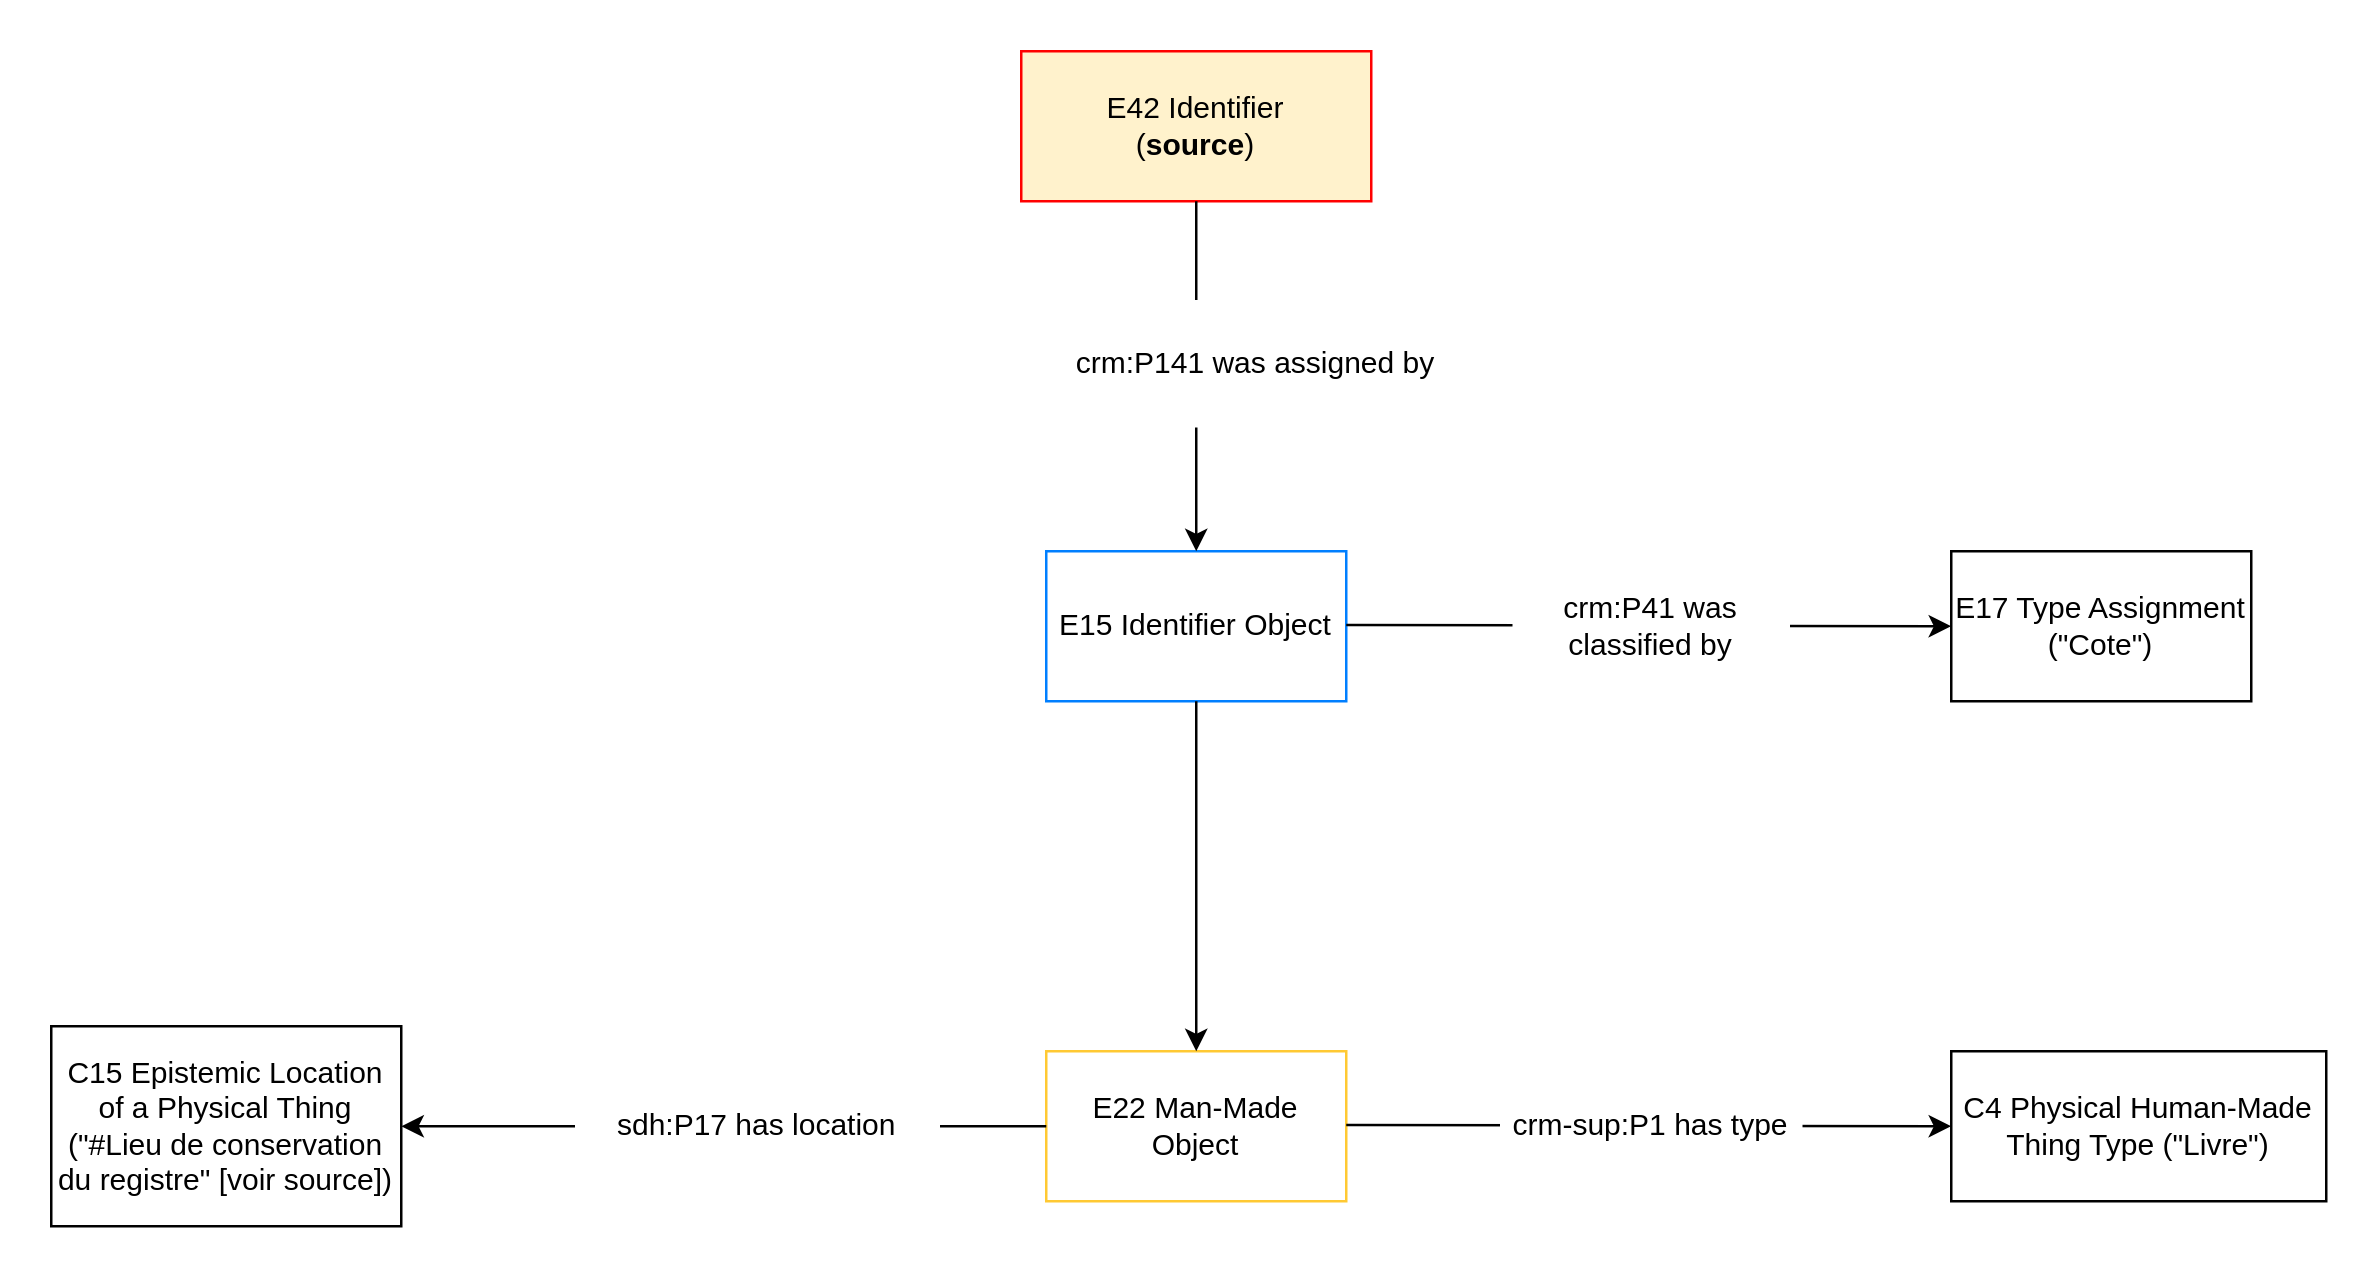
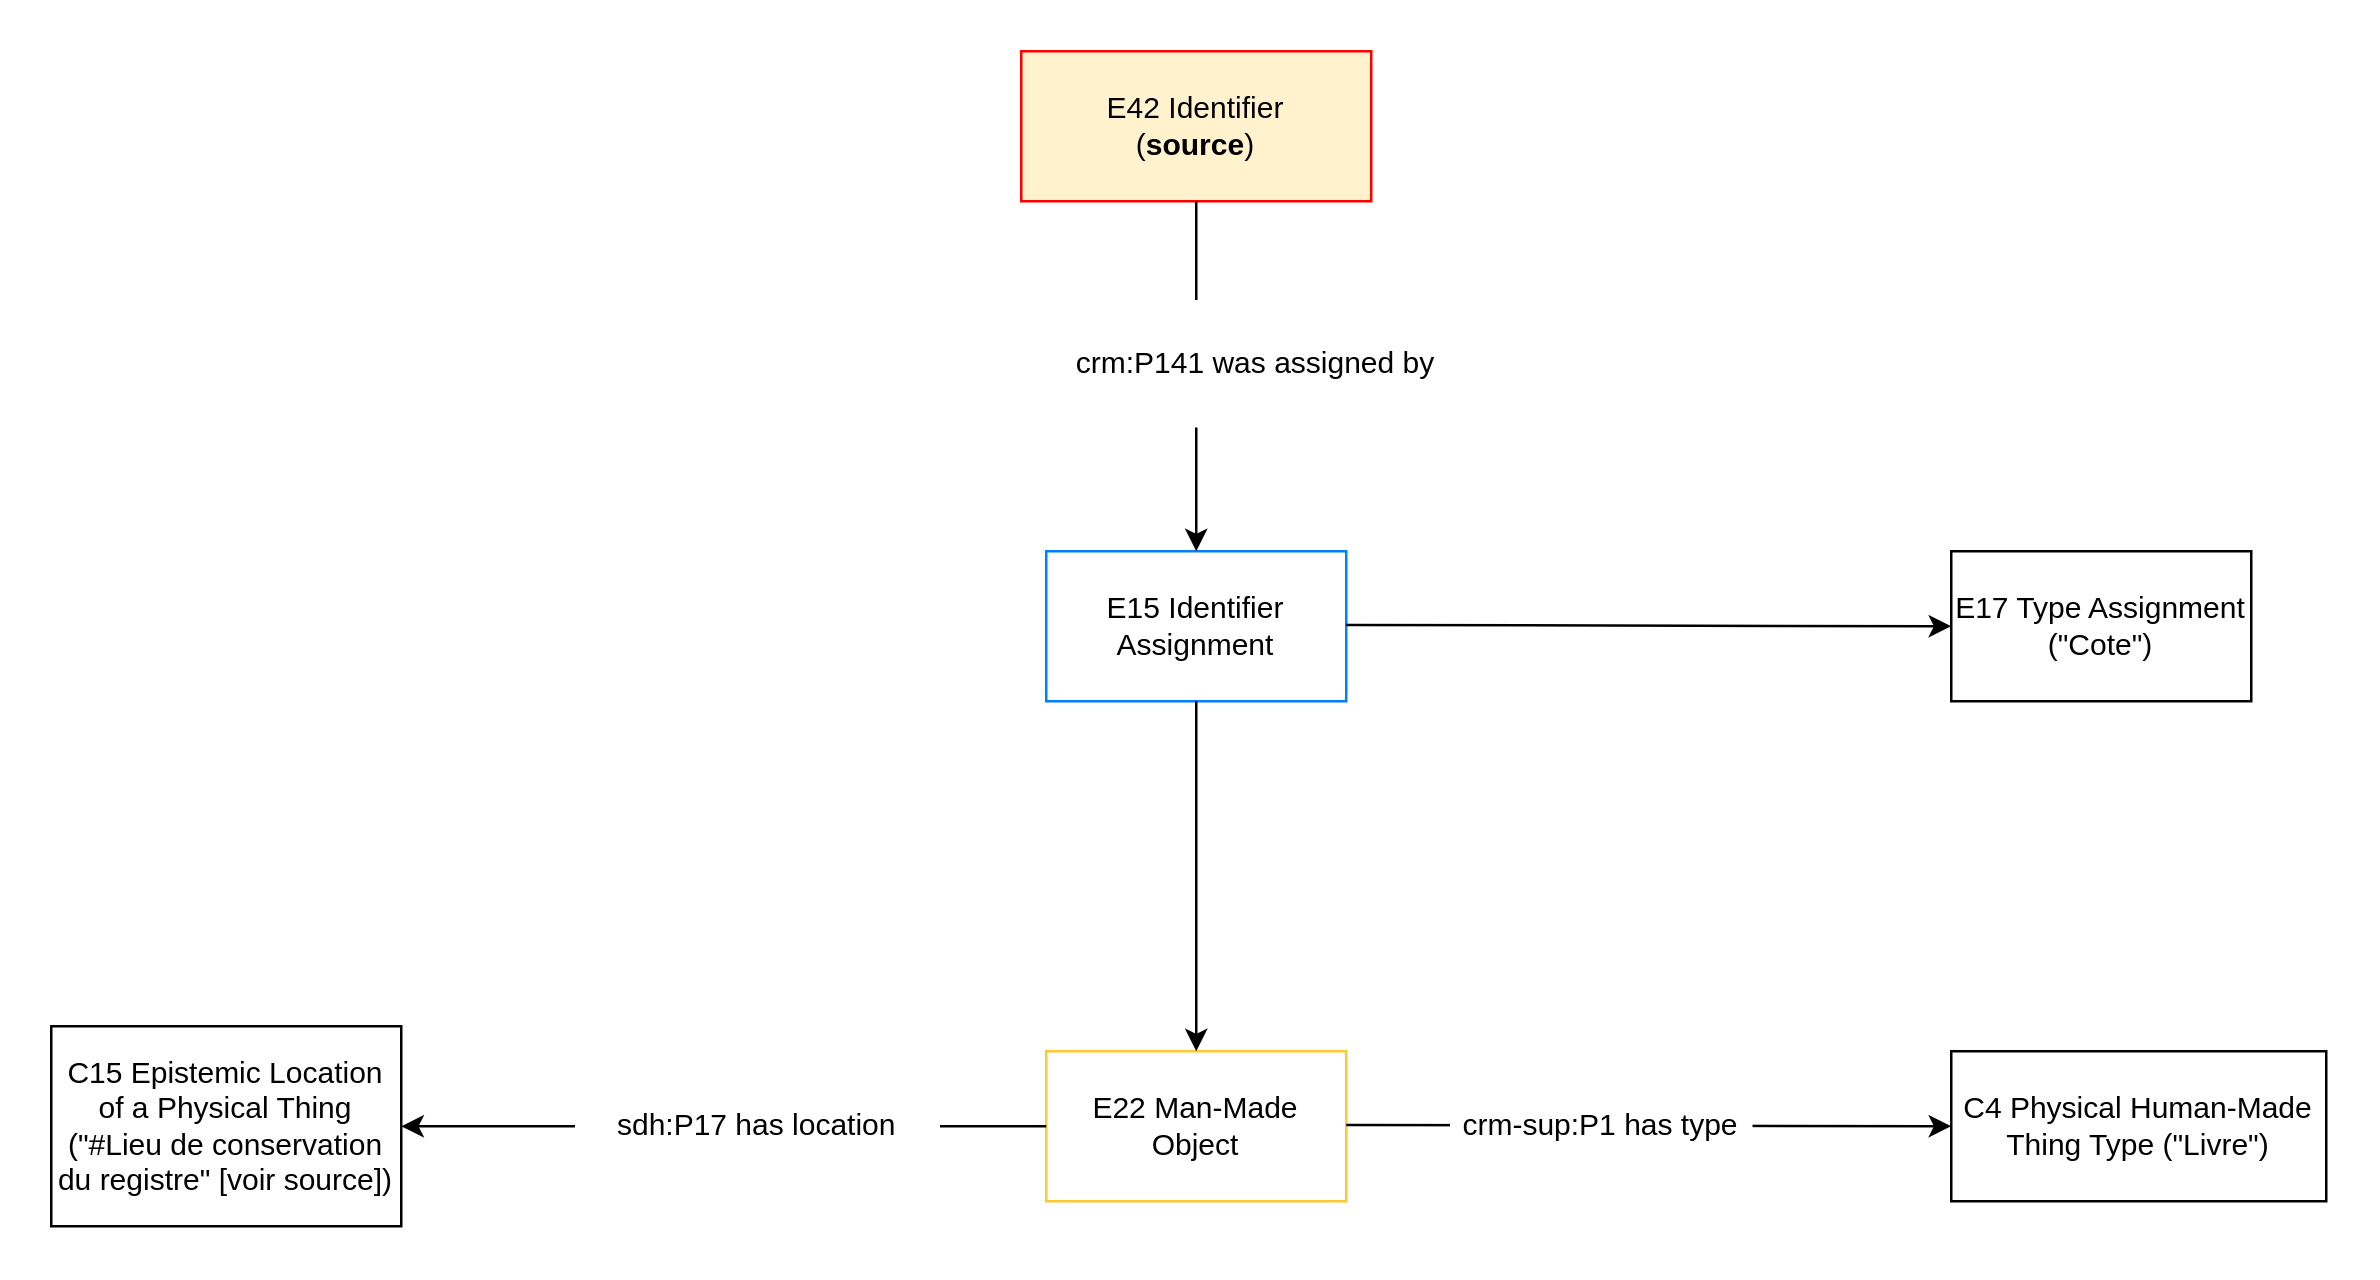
(1196, 626) -> (1196, 626)
(1651, 626) -> none
(1651, 1126) -> (1601, 1126)
